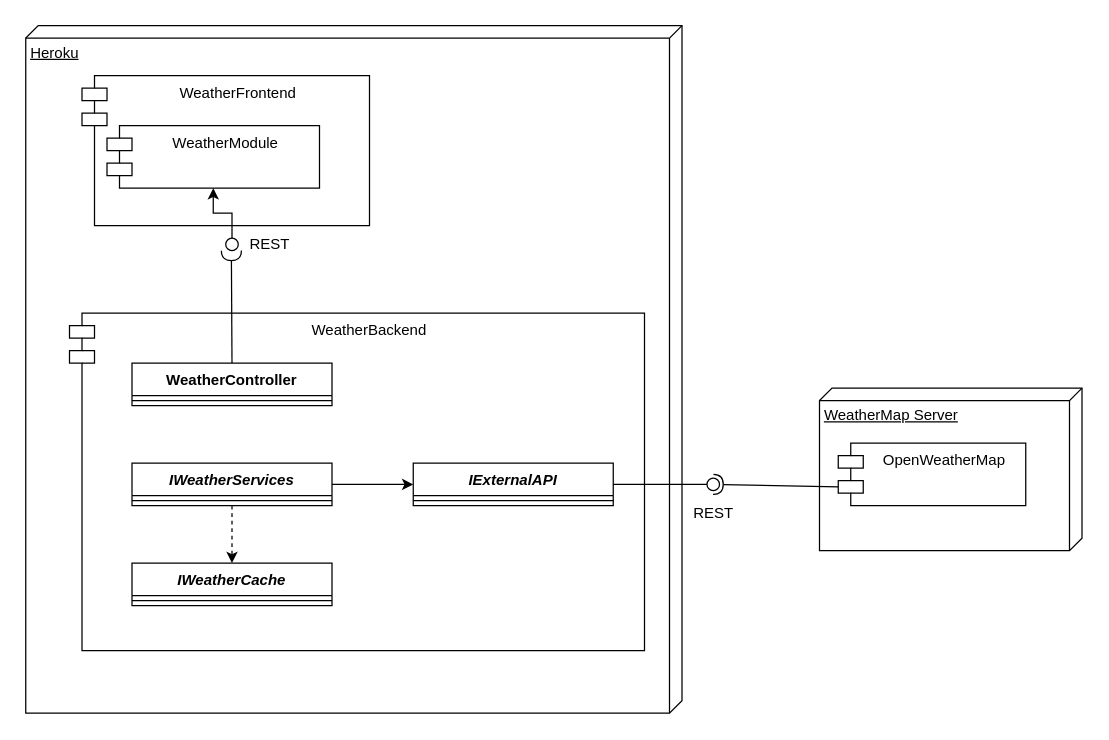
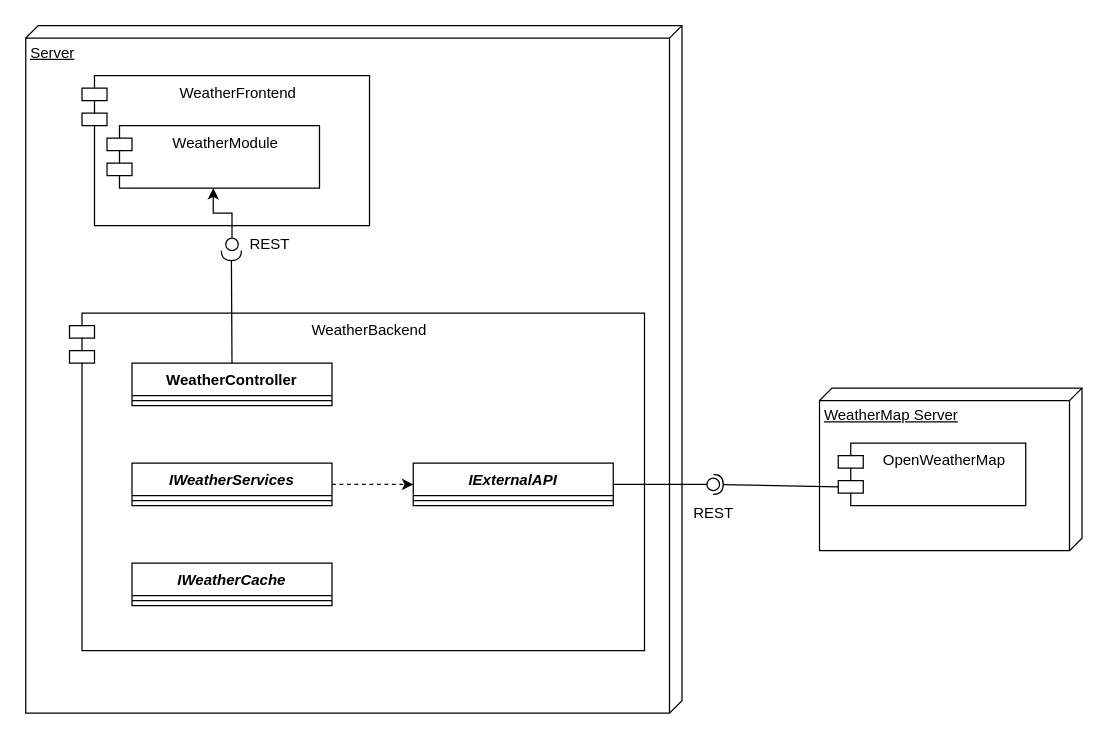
(56, 53) -> (56, 53)
(369, 484) -> (369, 484)
(232, 531) -> none
